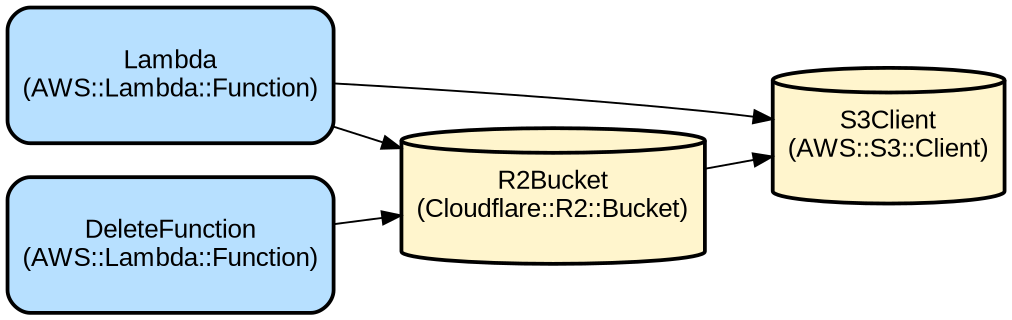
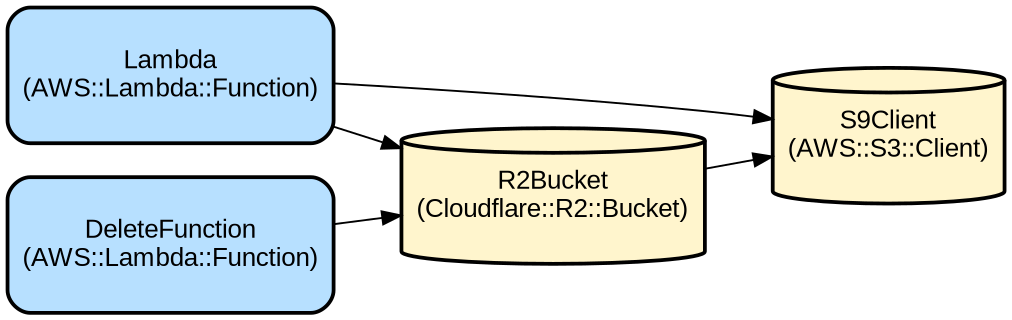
(889, 136) -> (889, 136)
